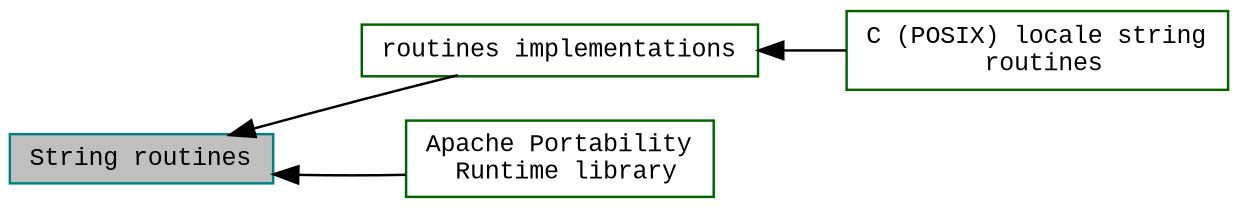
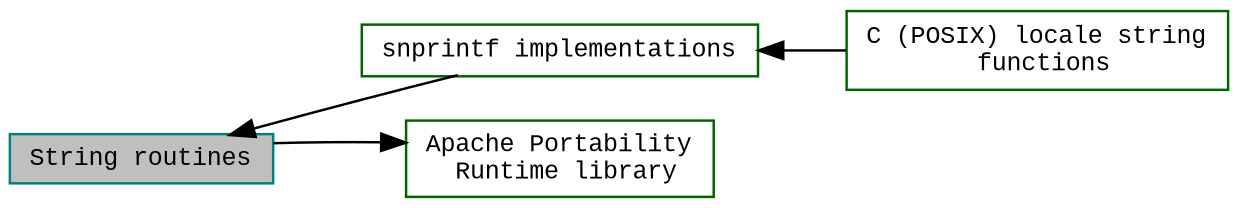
(560, 50) -> (560, 50)
(1037, 50) -> (1037, 50)
(352, 175) -> (327, 142)
